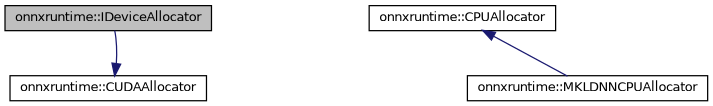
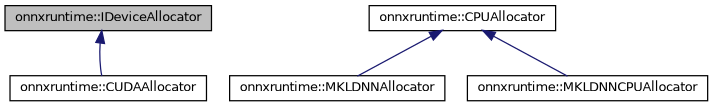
(117, 47) -> (100, 60)
none -> (337, 88)
